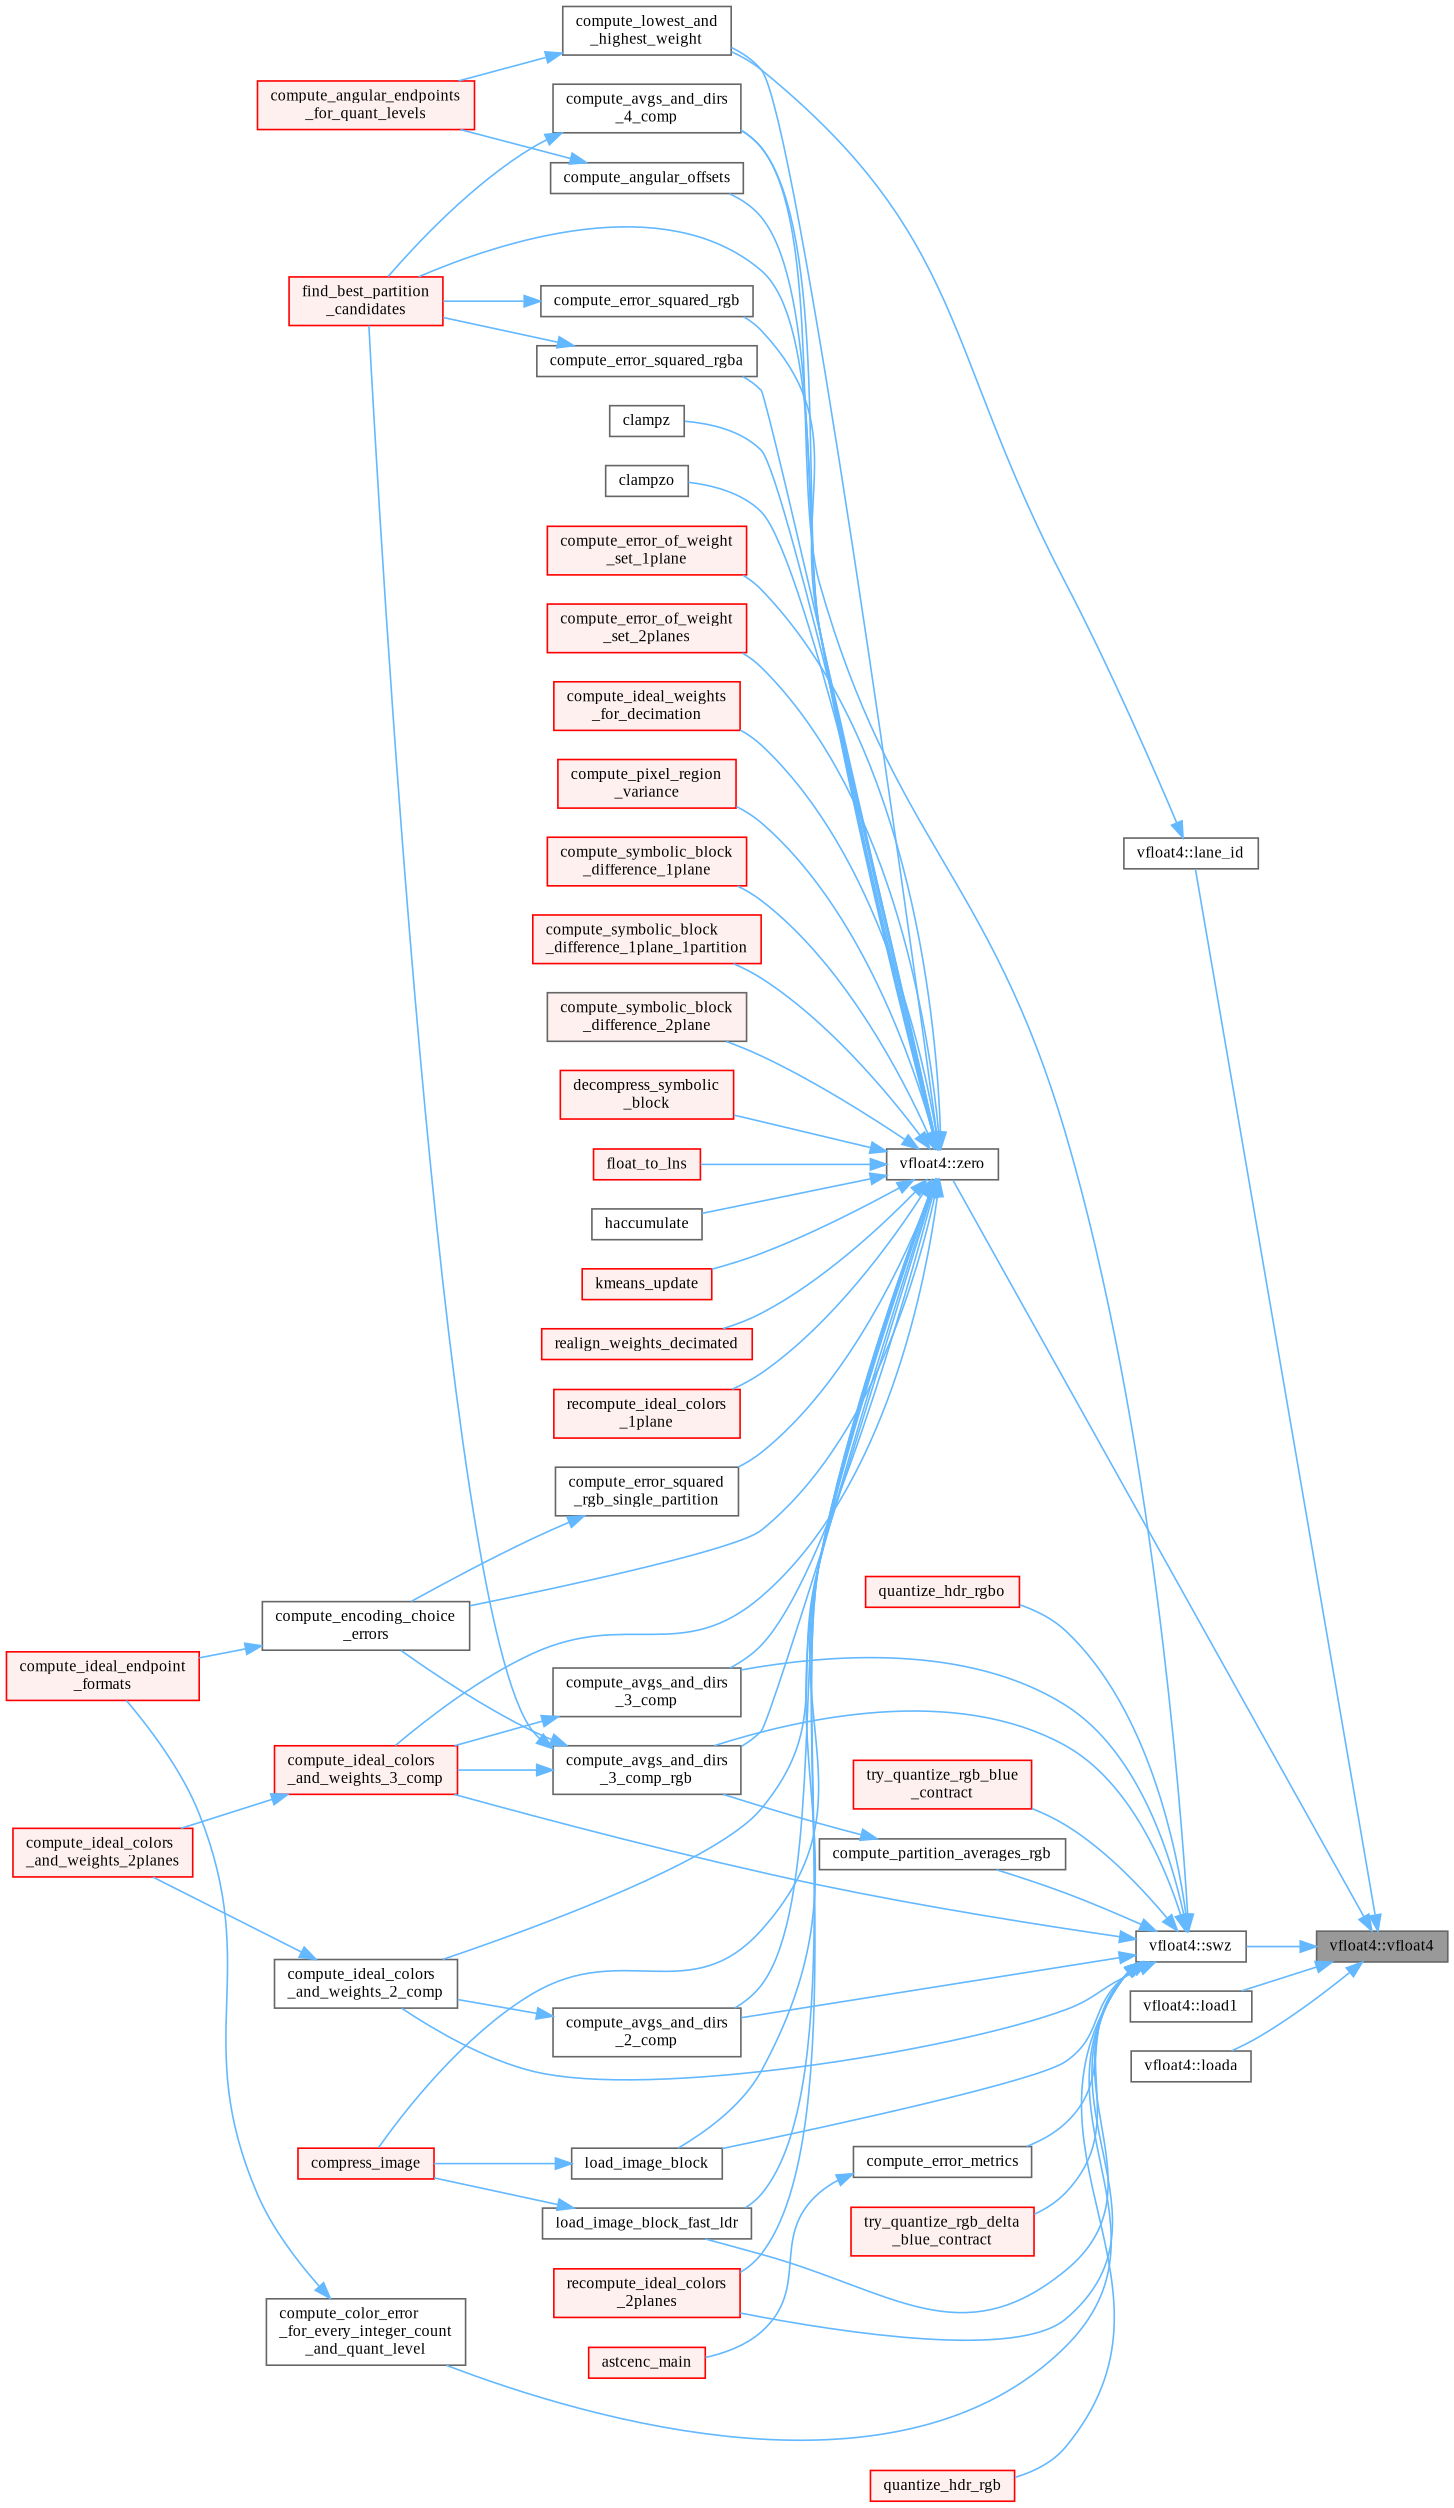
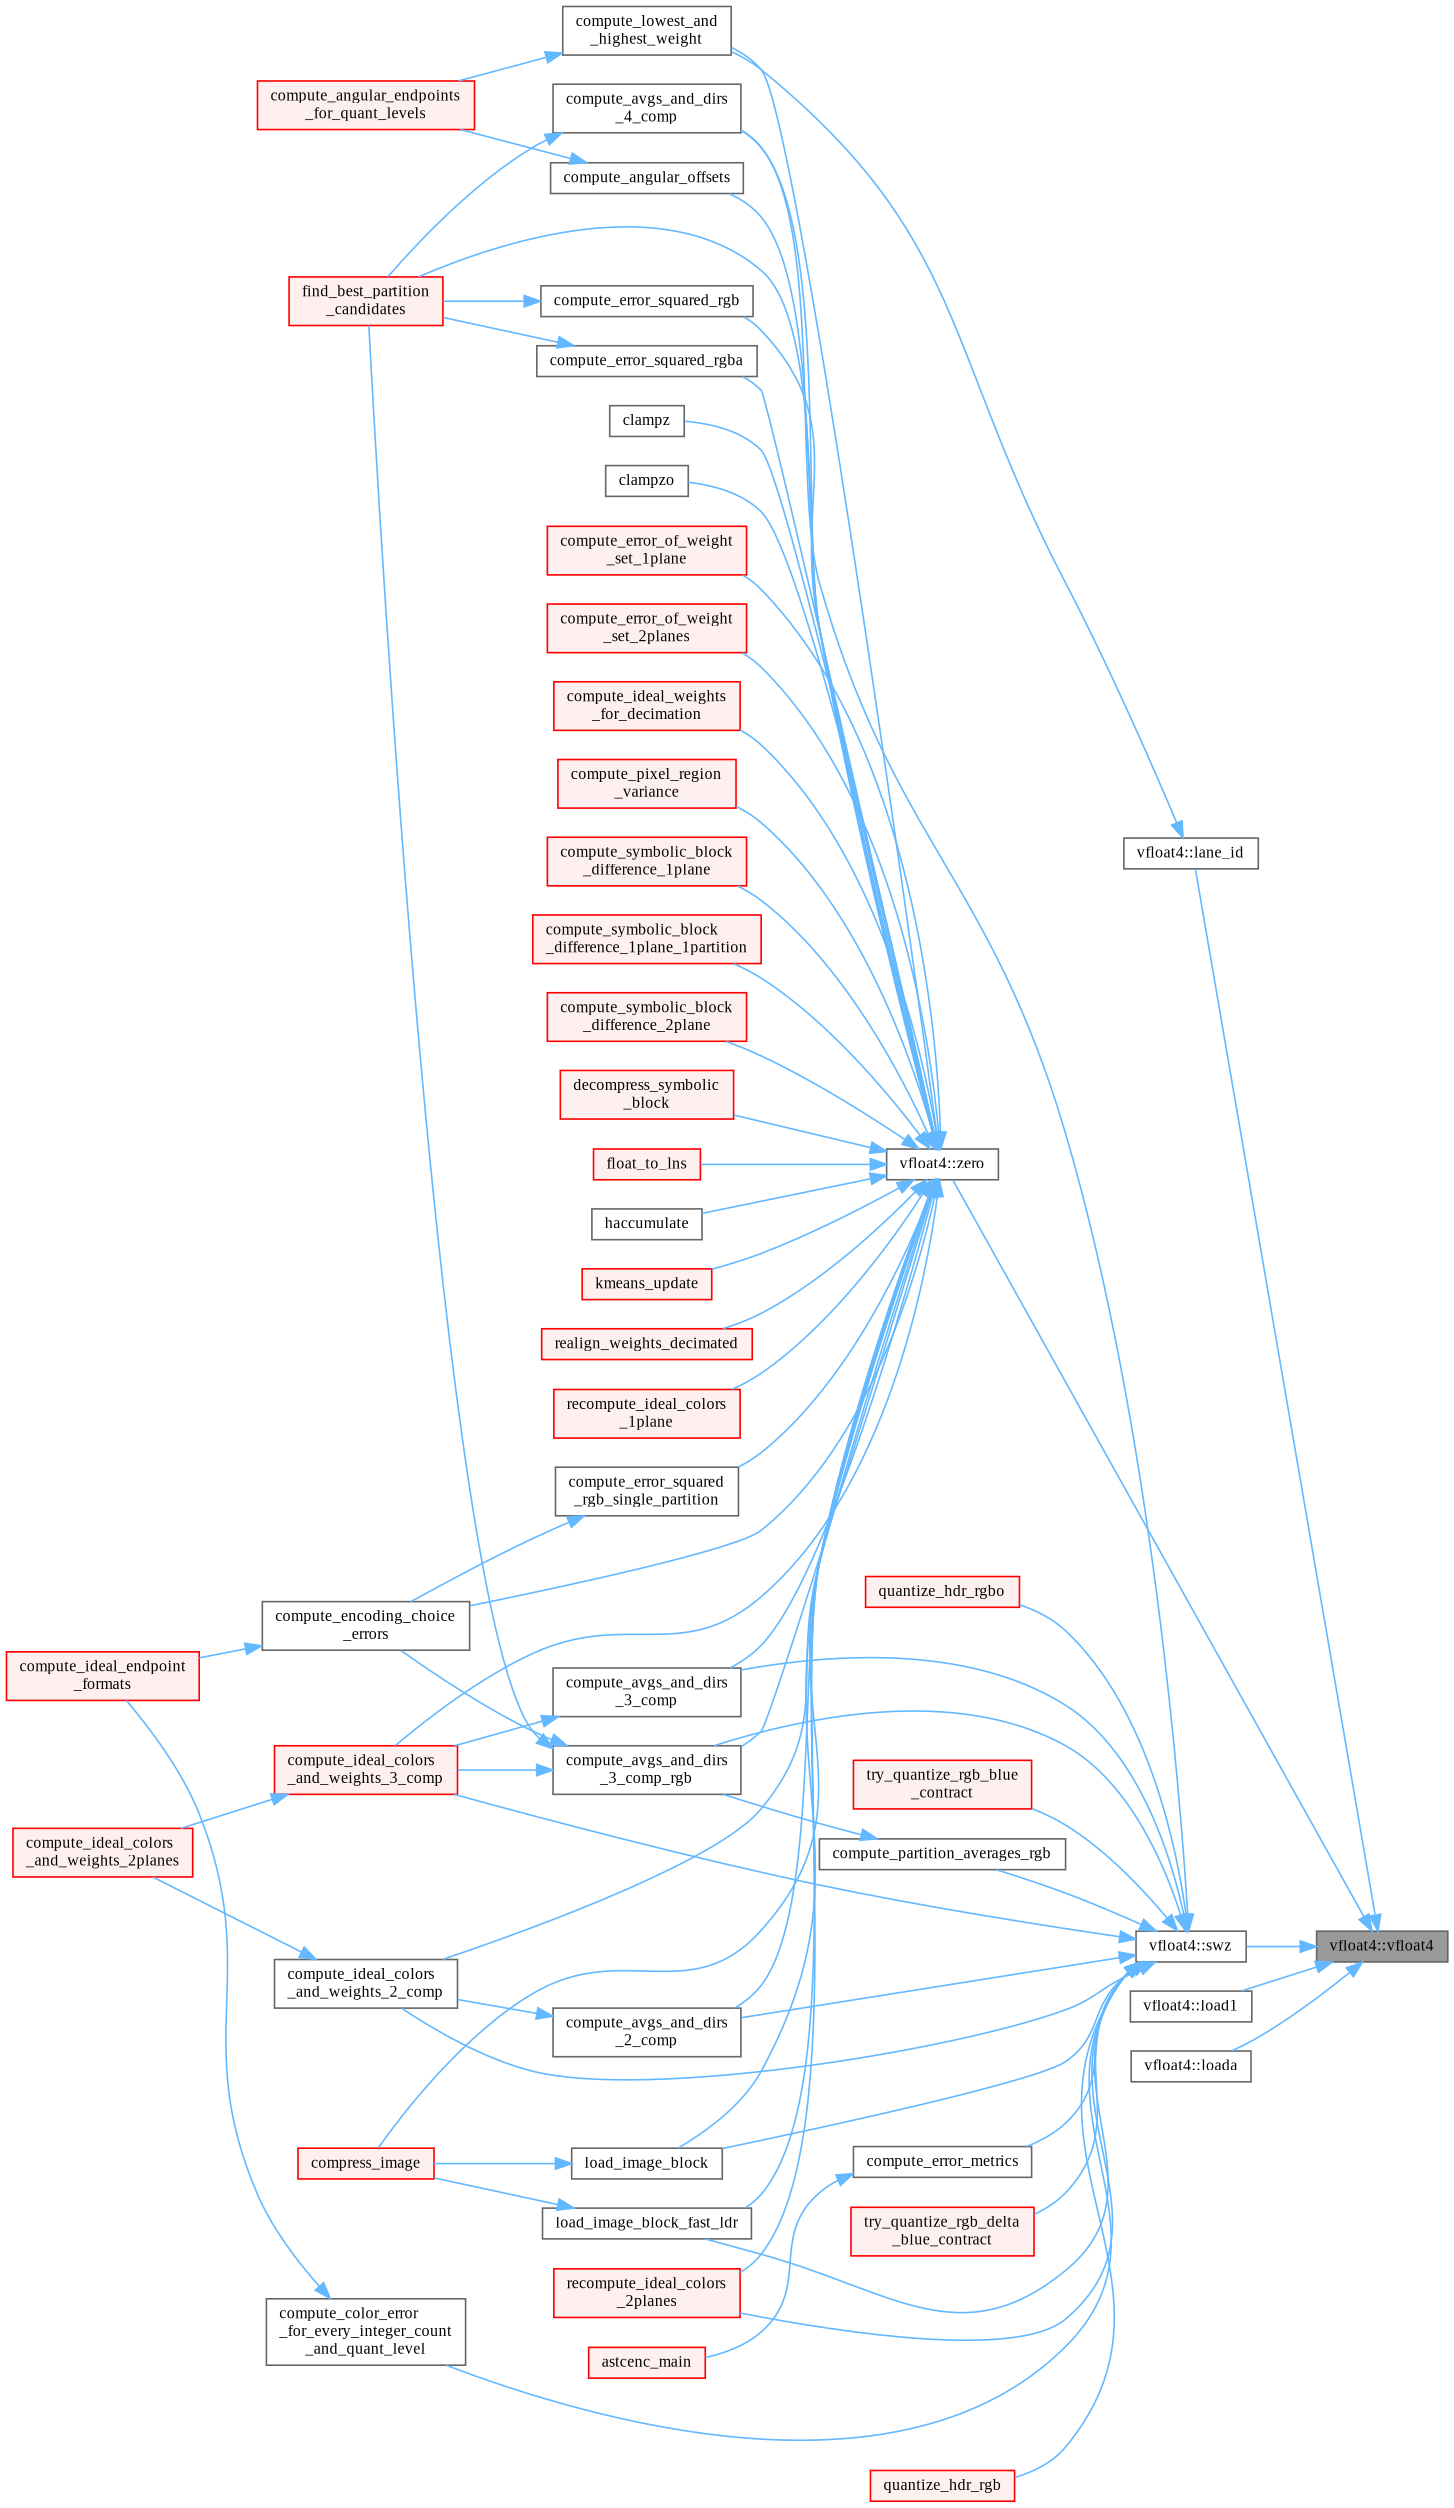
(647, 1017) -> (647, 1017)
